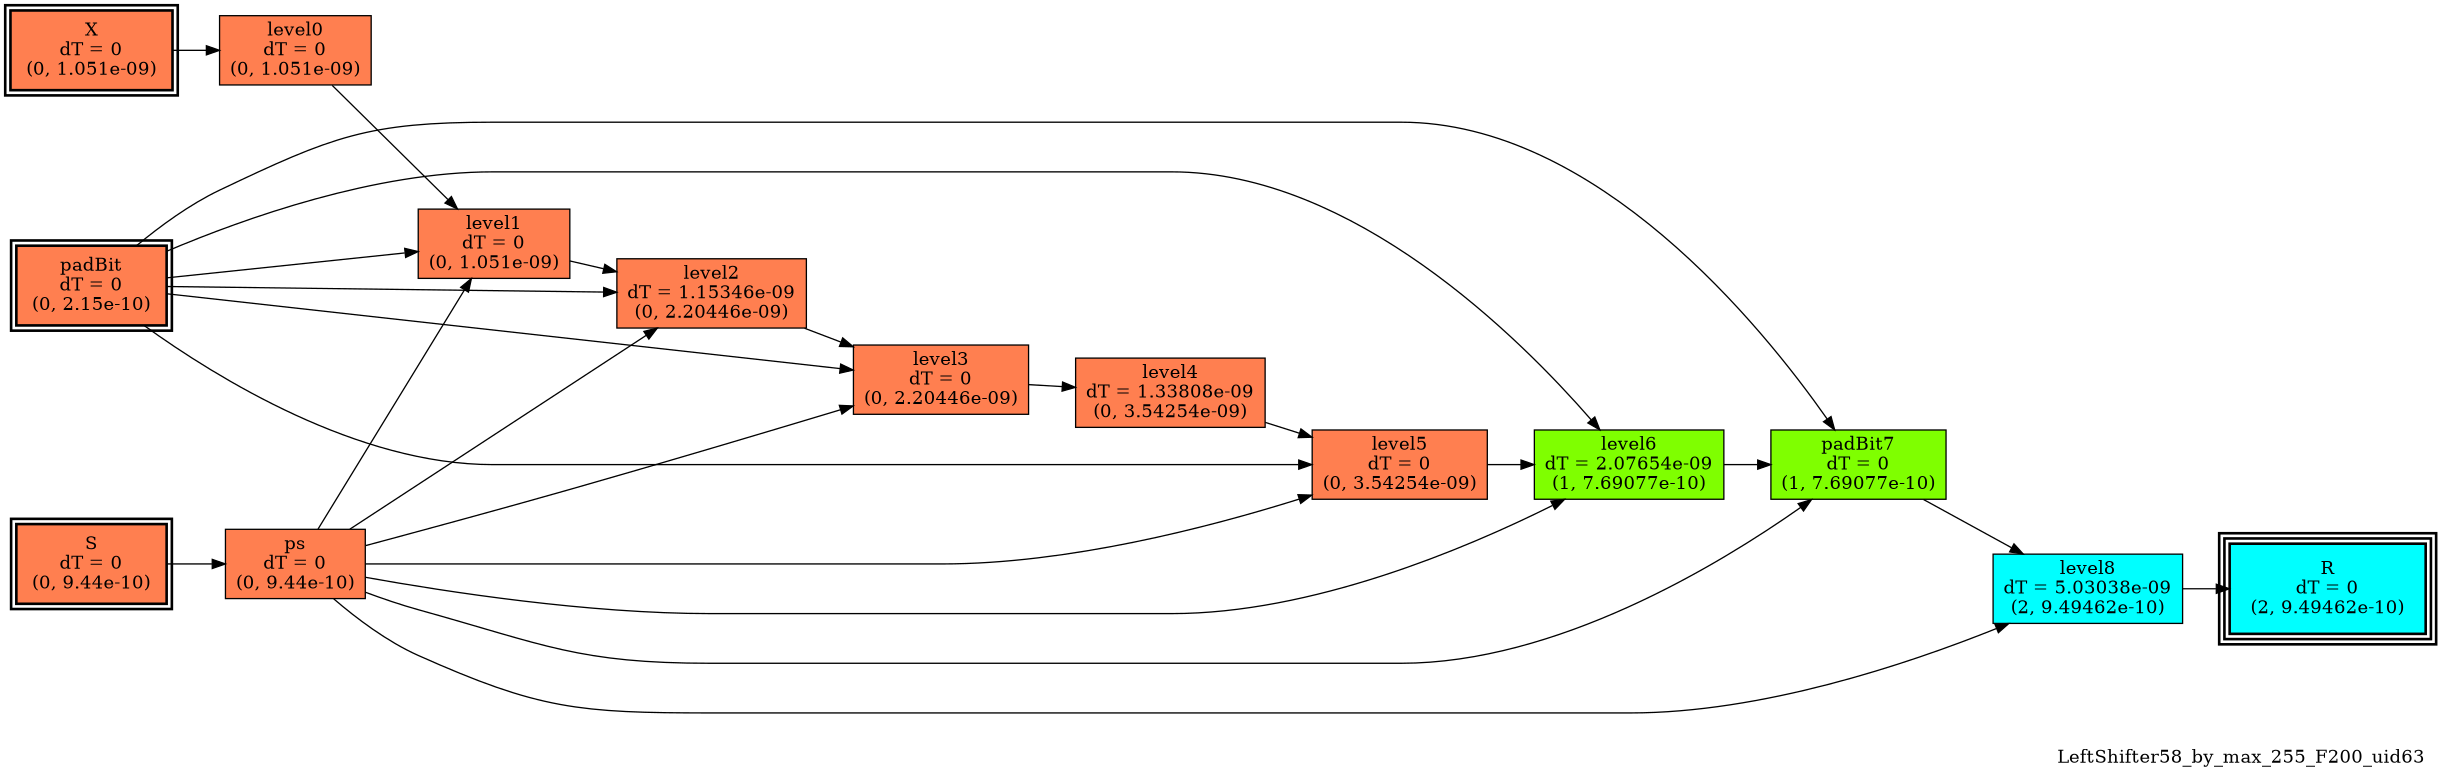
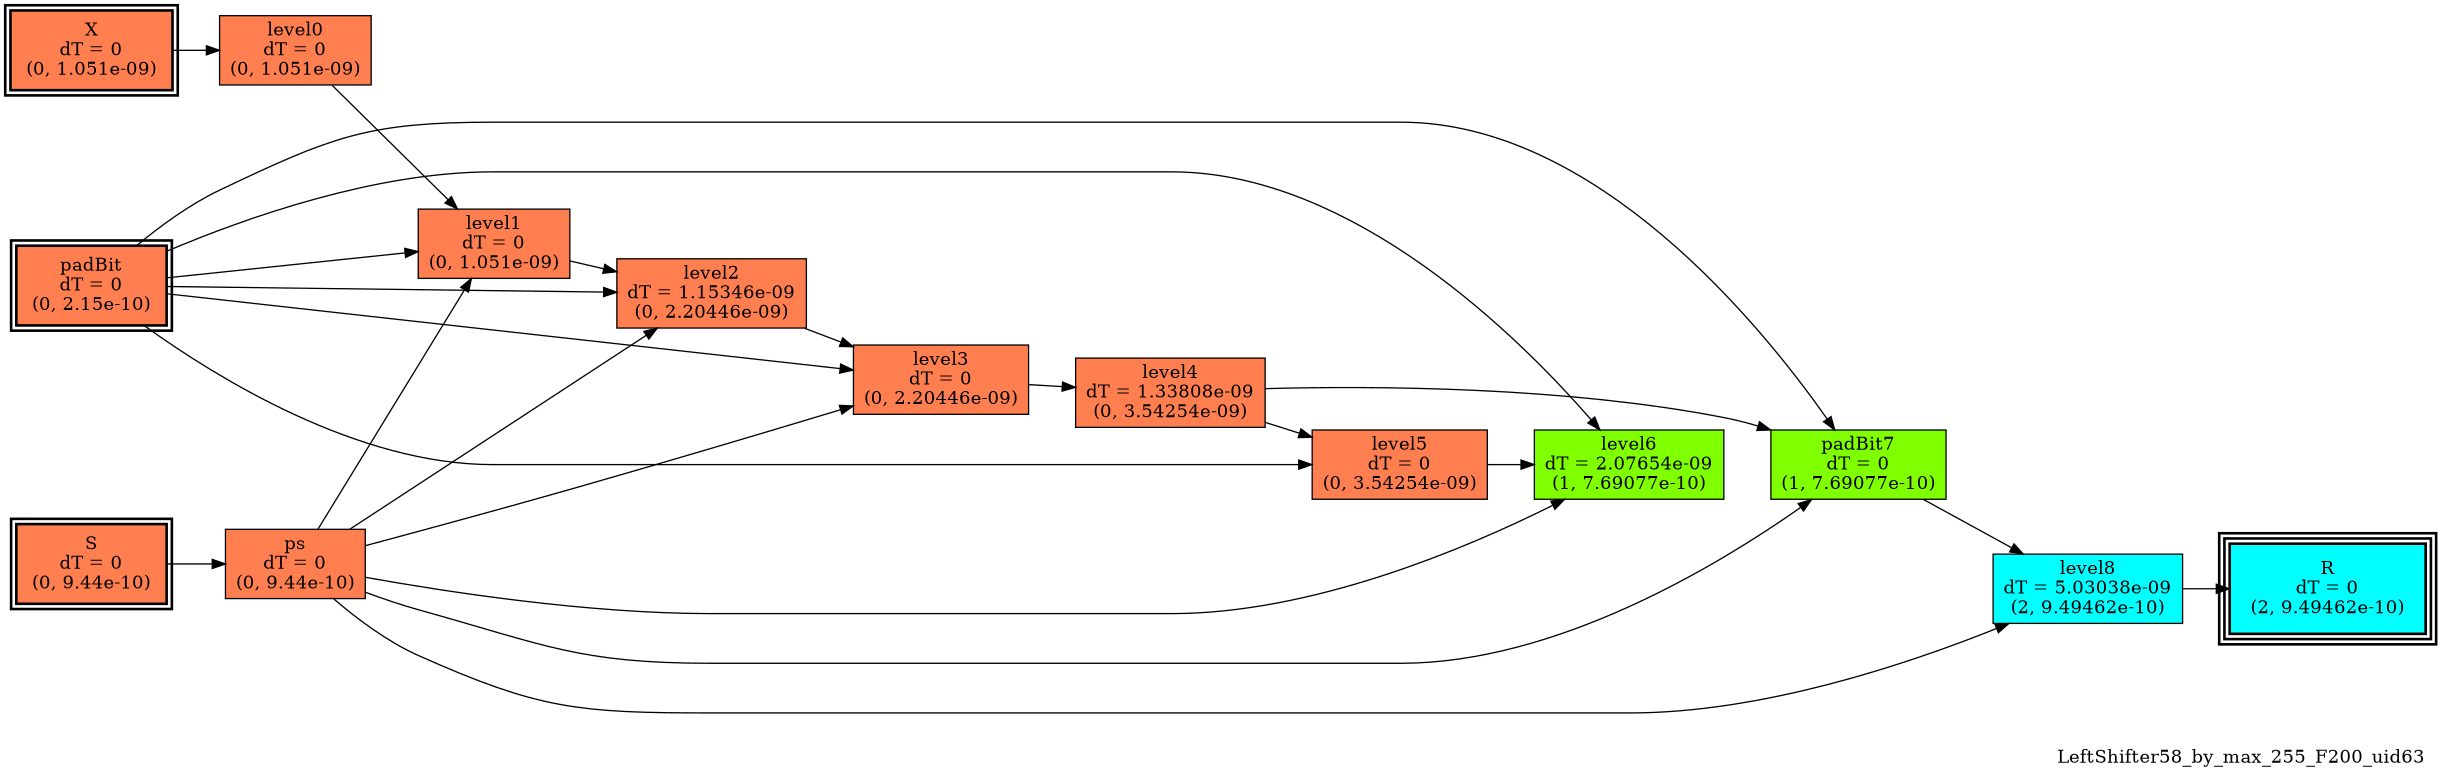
(1741, 465) -> (1513, 393)
(836, 564) -> none
